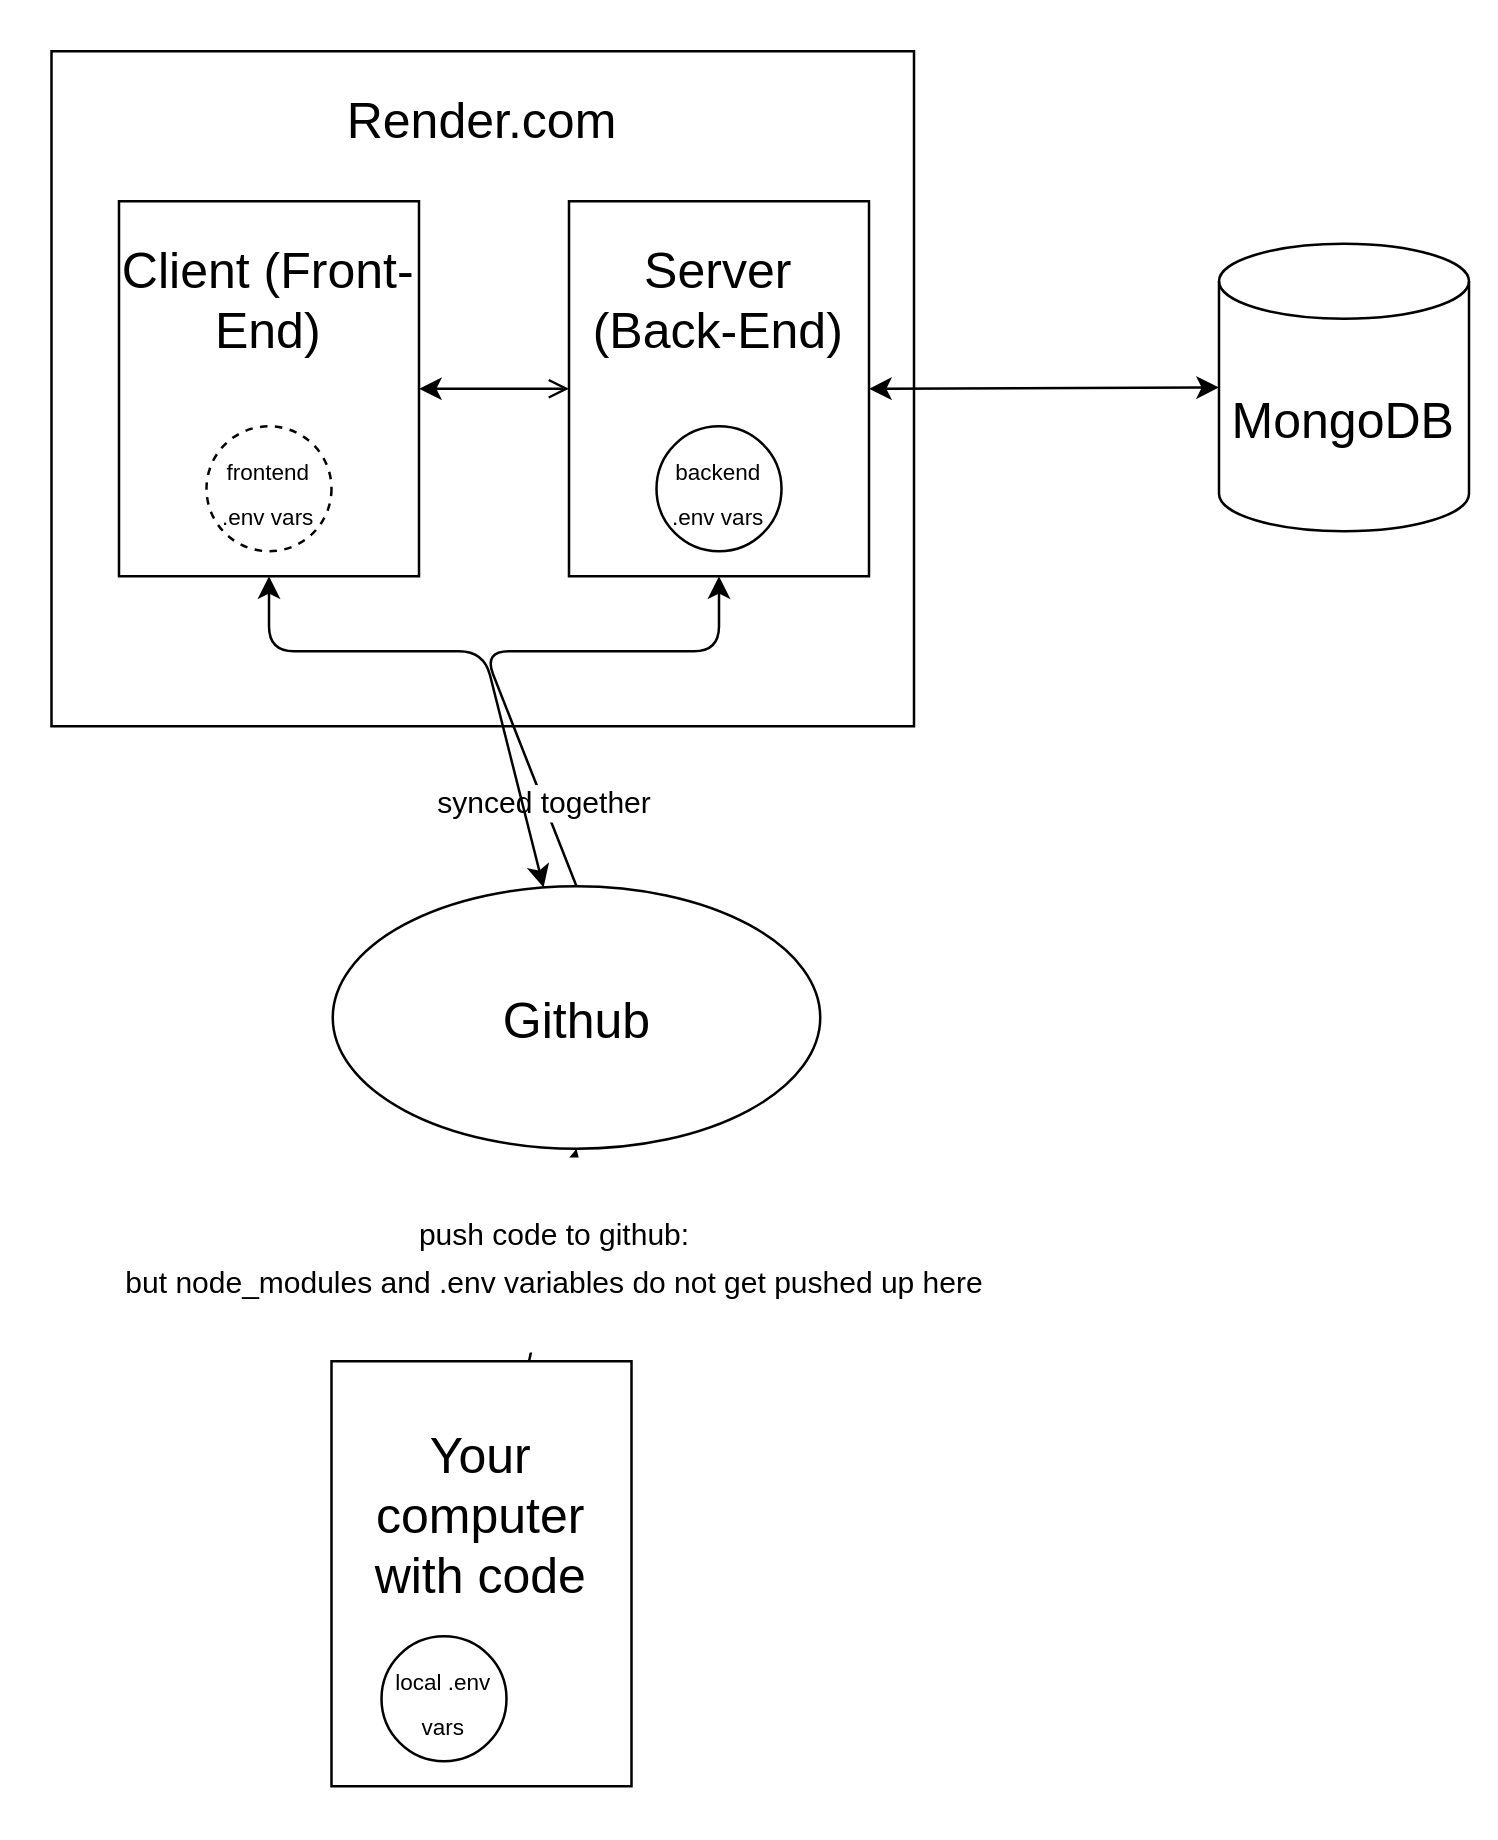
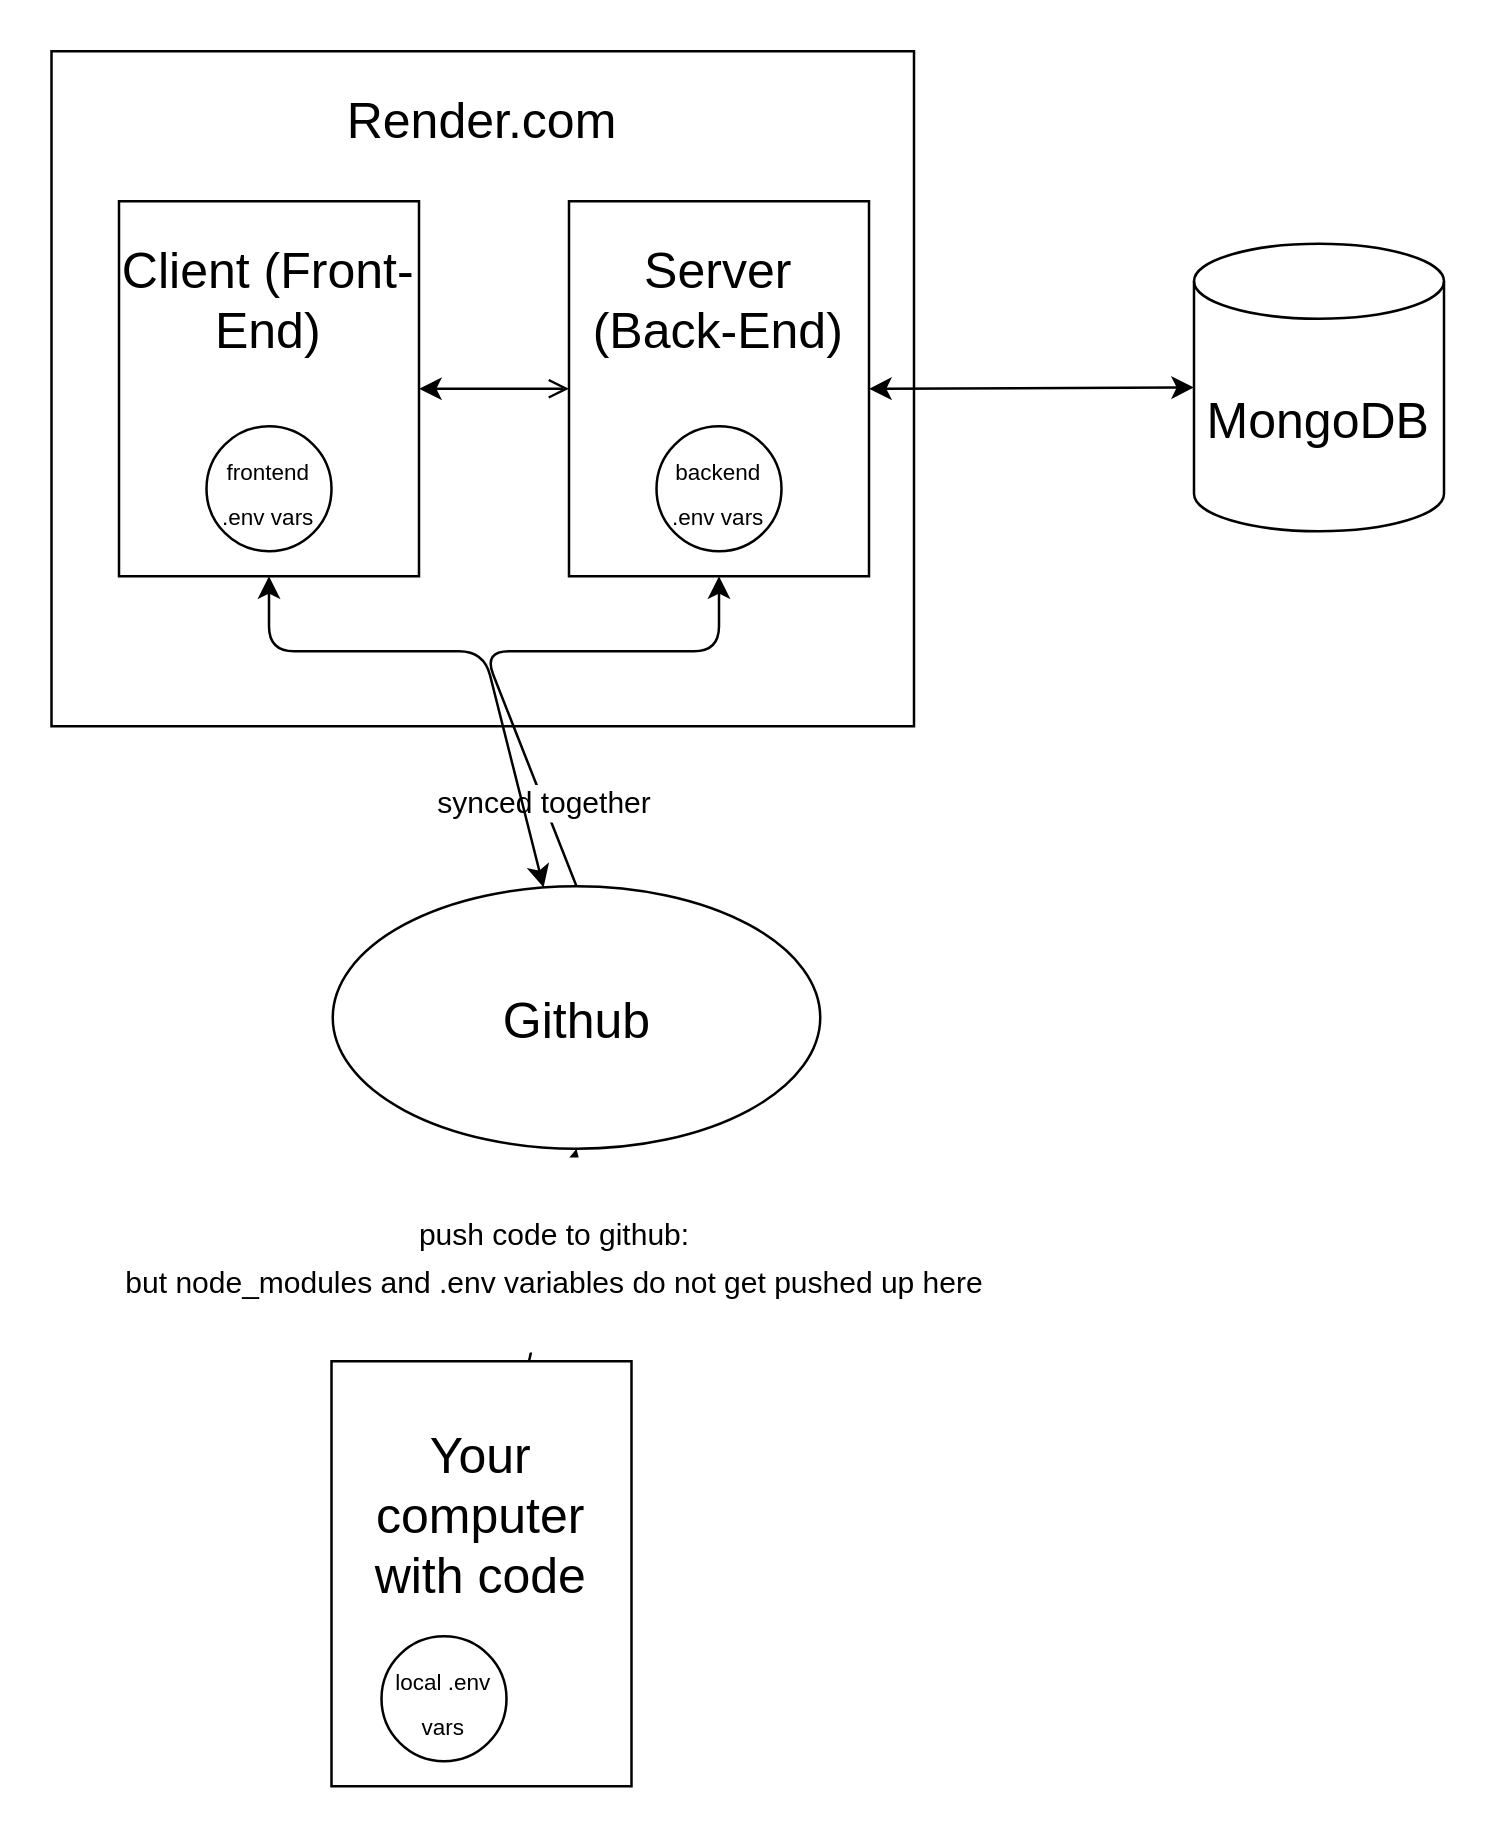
(1344, 388) -> (1319, 388)
(269, 489) -> (269, 489)
